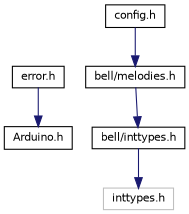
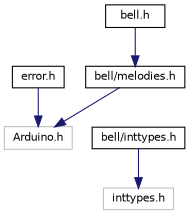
(135, 16) -> (135, 16)
(137, 102) -> (92, 104)
(38, 138) -> (38, 138)
